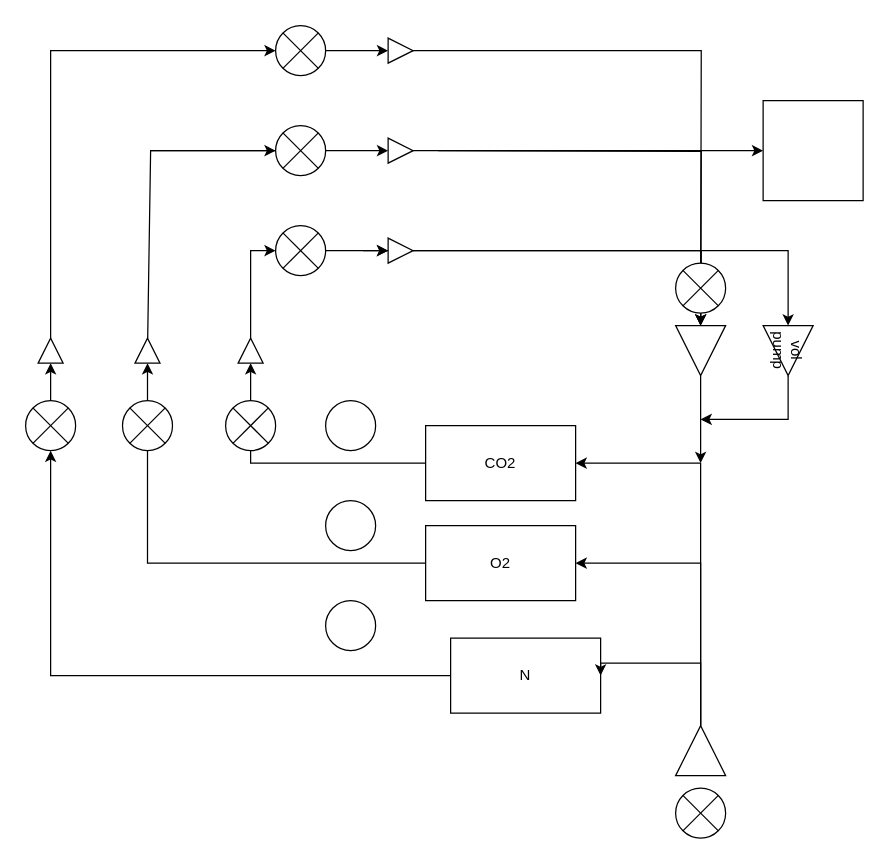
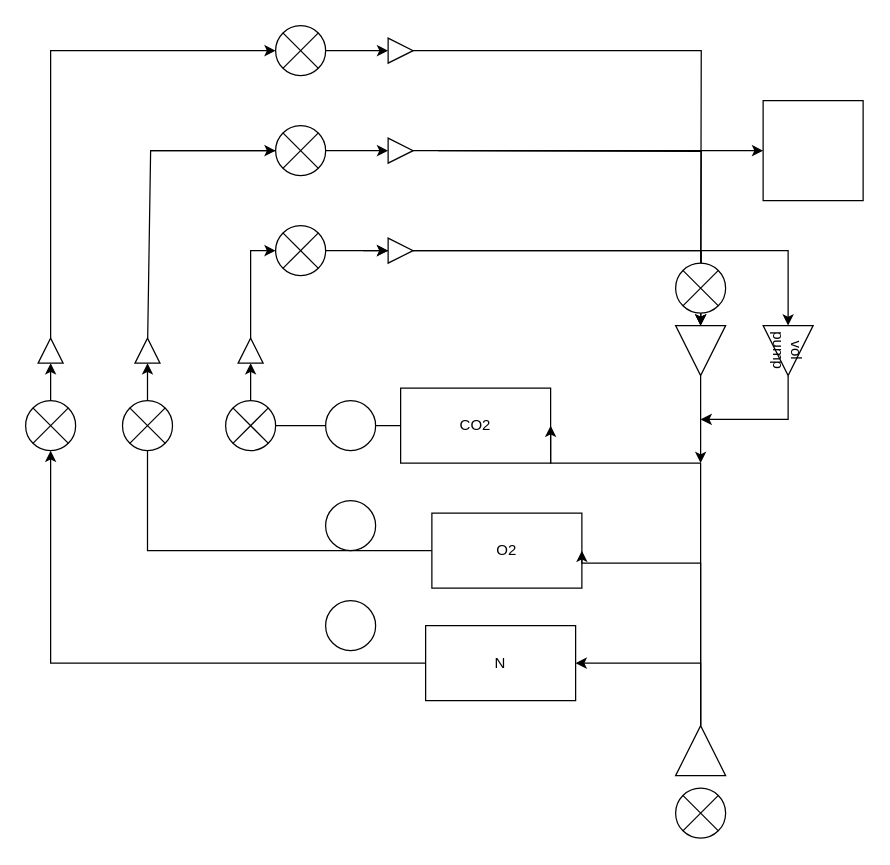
(501, 463) -> (476, 426)
(501, 563) -> (507, 551)
(526, 676) -> (501, 663)
